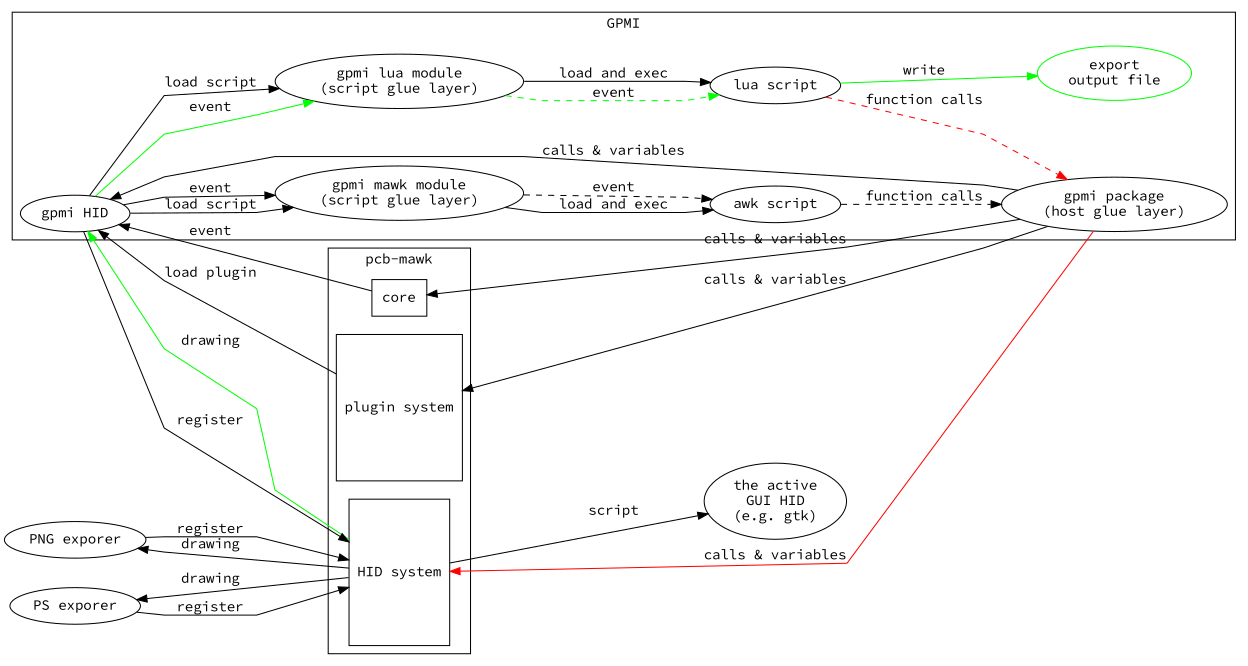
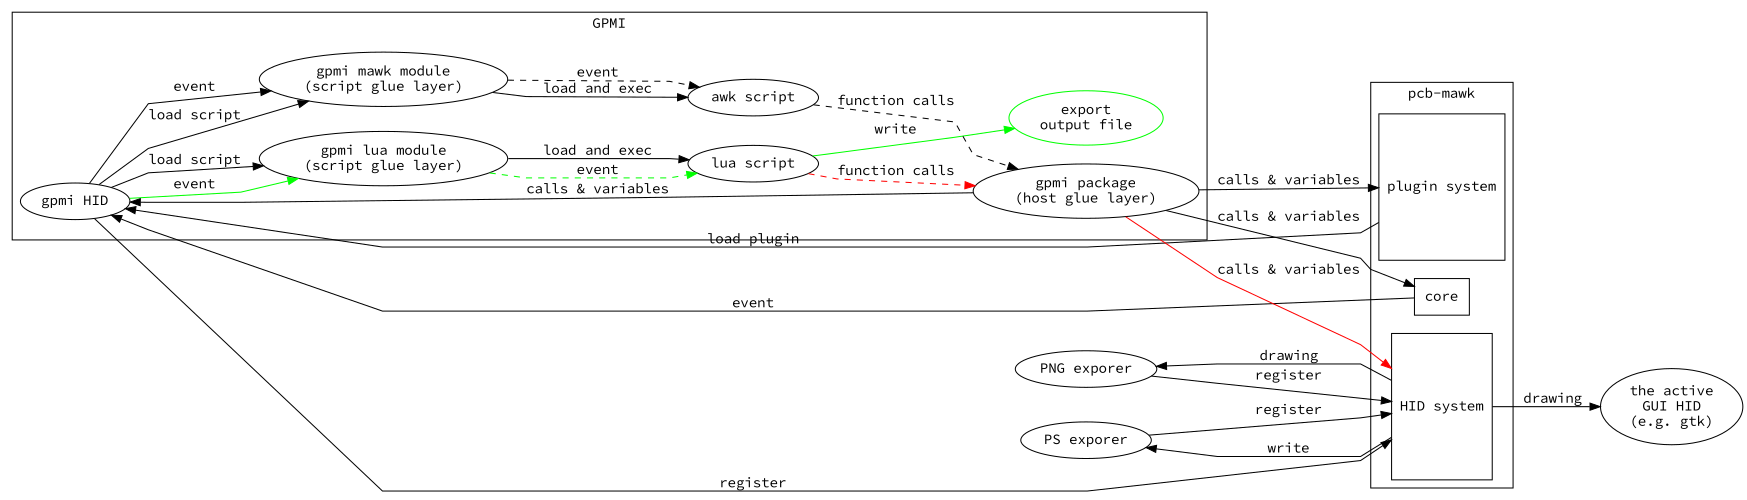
(228, 390) -> none
(614, 511) -> (1553, 399)
(210, 579) -> (1289, 449)
